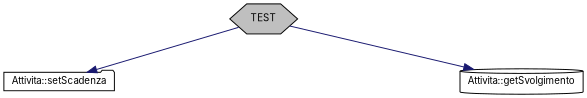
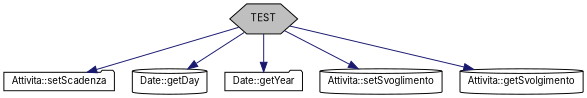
none -> (170, 82)
none -> (264, 82)
none -> (381, 82)
